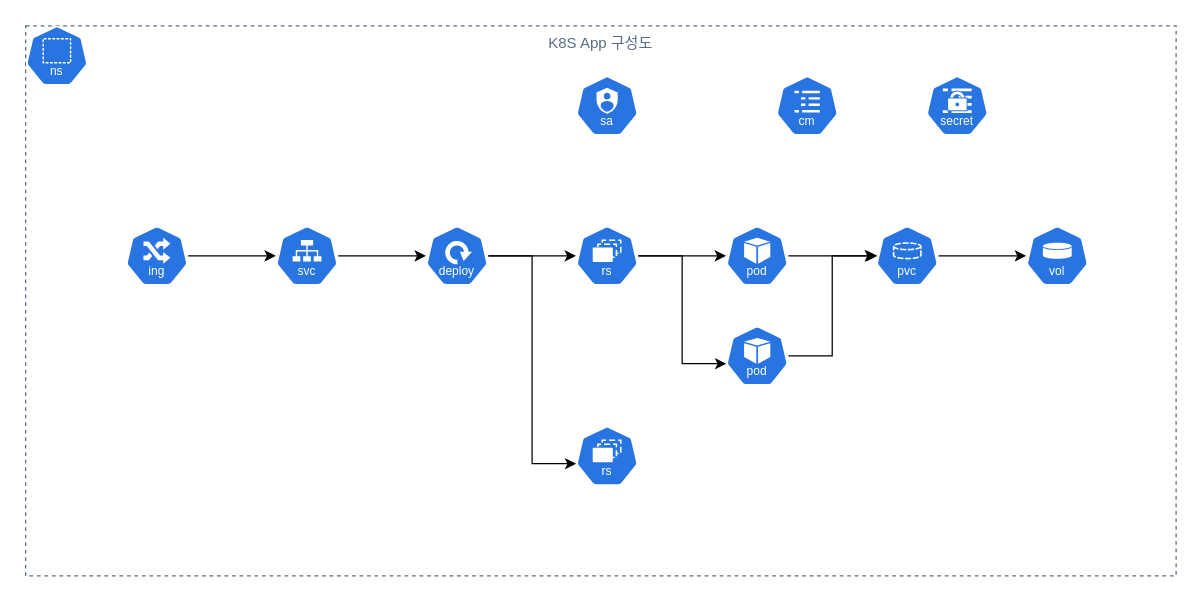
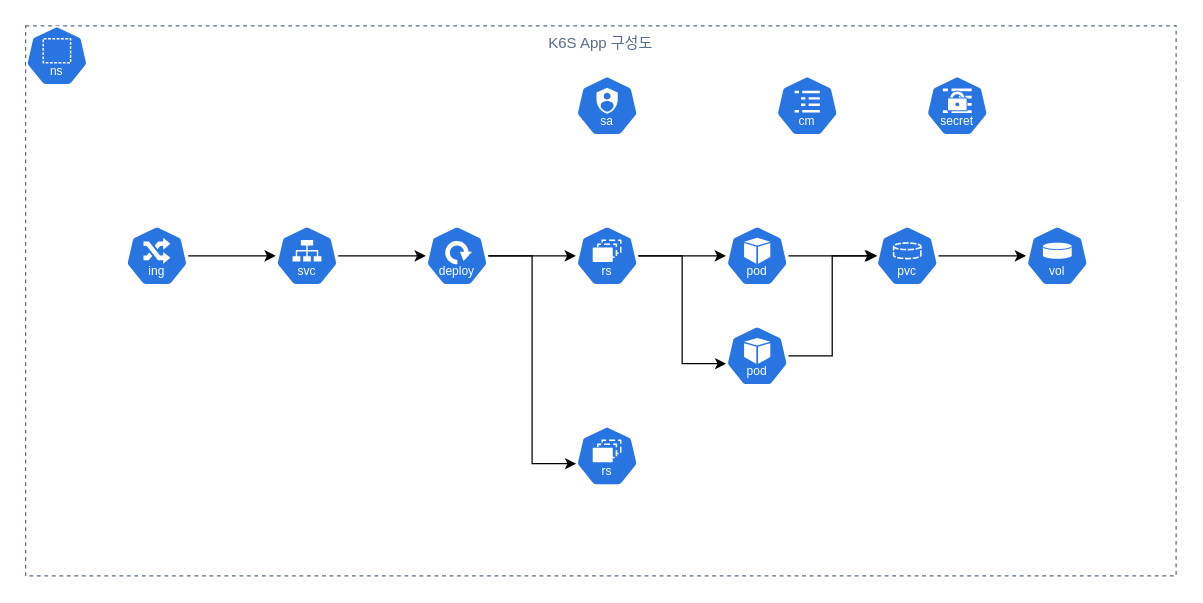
(601, 43) -> (601, 43)
